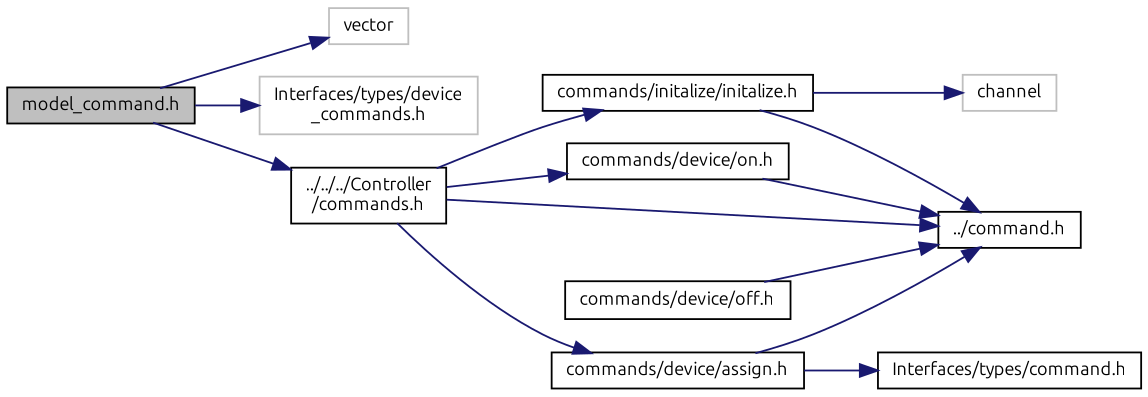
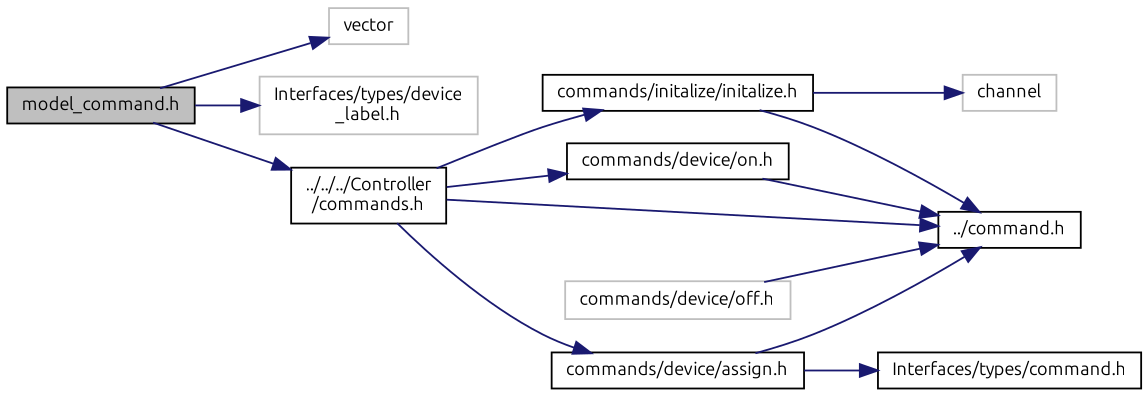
(369, 105) -> (369, 105)
(678, 300) -> (678, 300)
